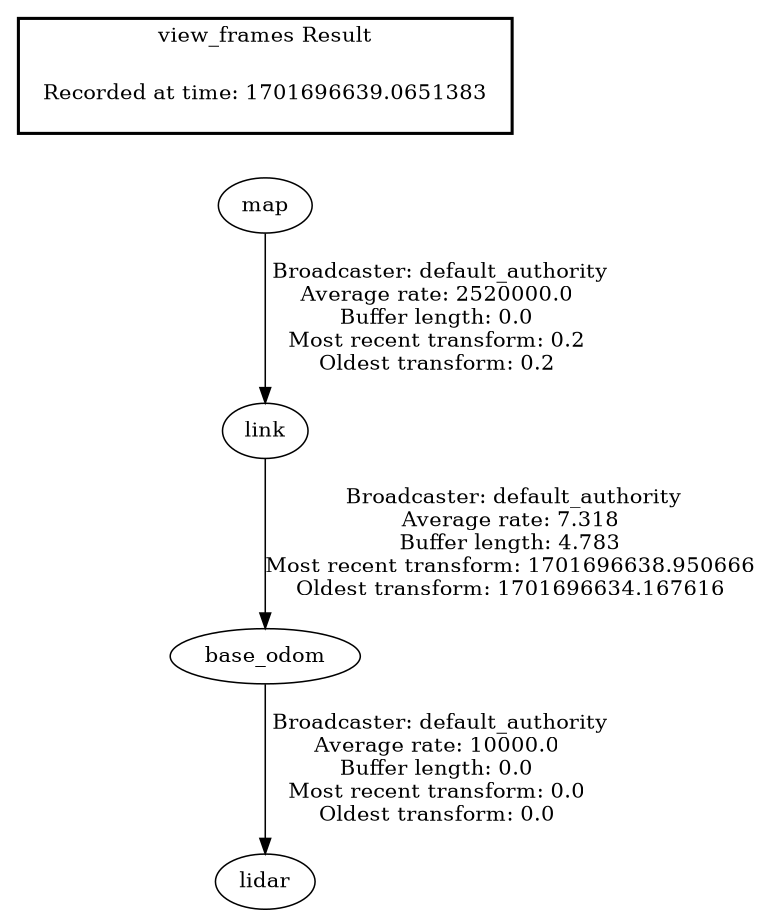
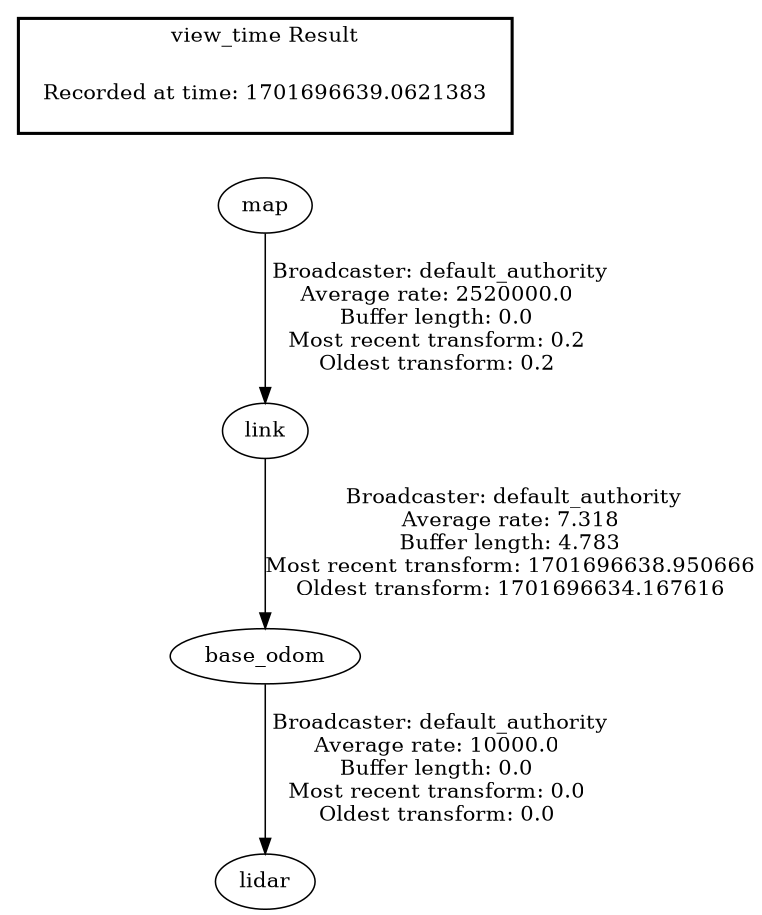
(265, 36) -> (265, 36)
(265, 94) -> (265, 94)
